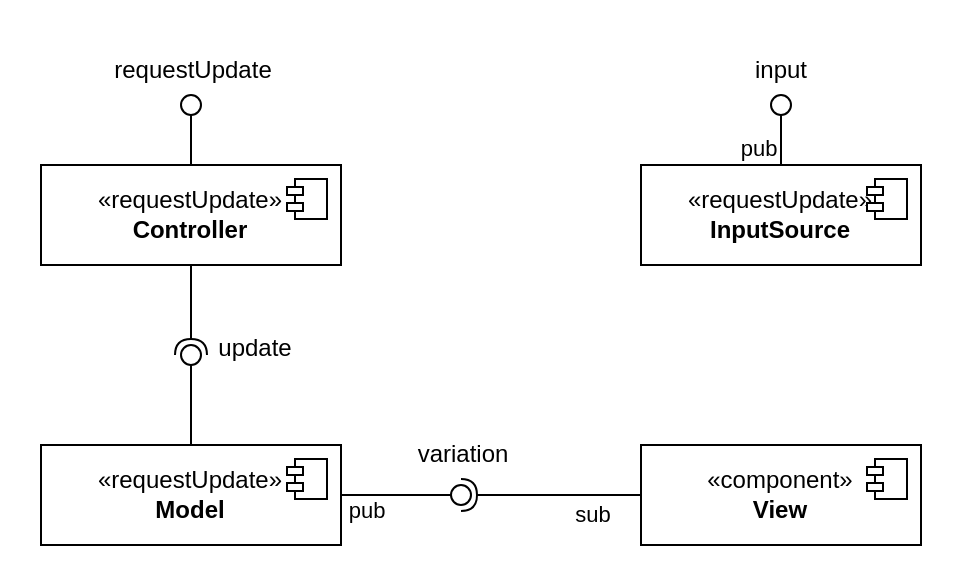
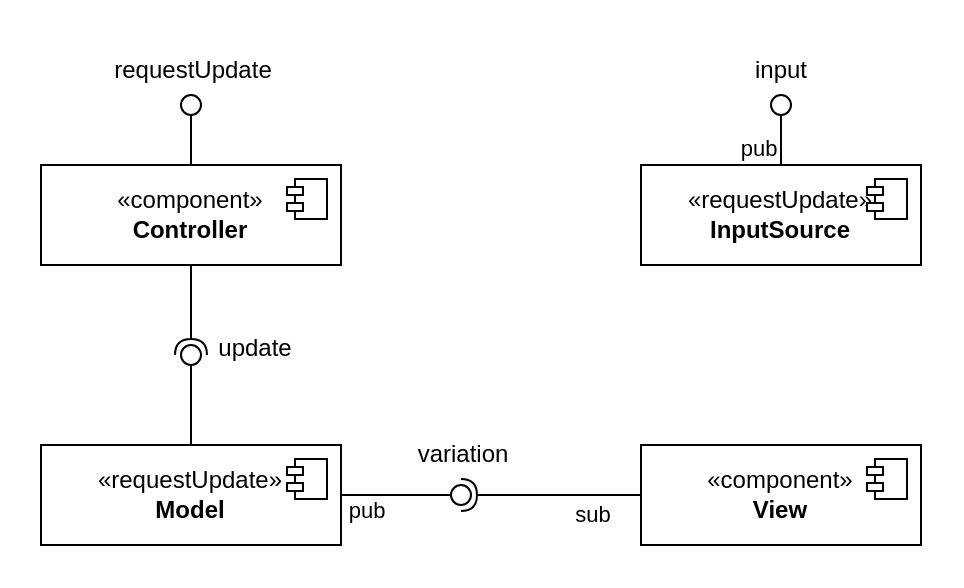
(191, 215) -> (191, 215)
